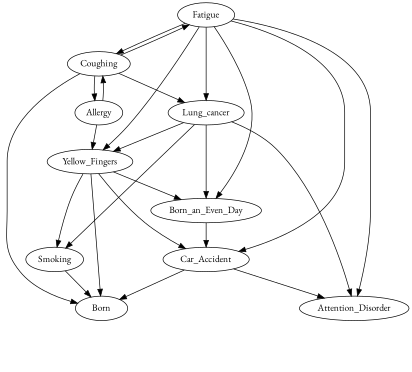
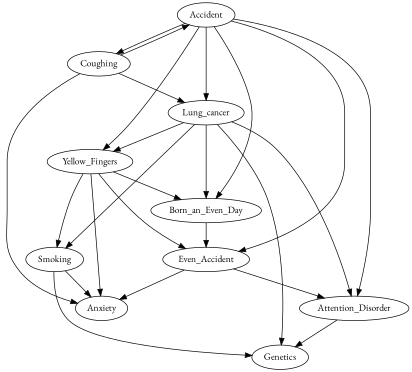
(206, 15) -> (206, 15)
(99, 113) -> none
(206, 259) -> (206, 259)
(102, 308) -> (102, 308)
none -> (280, 357)
